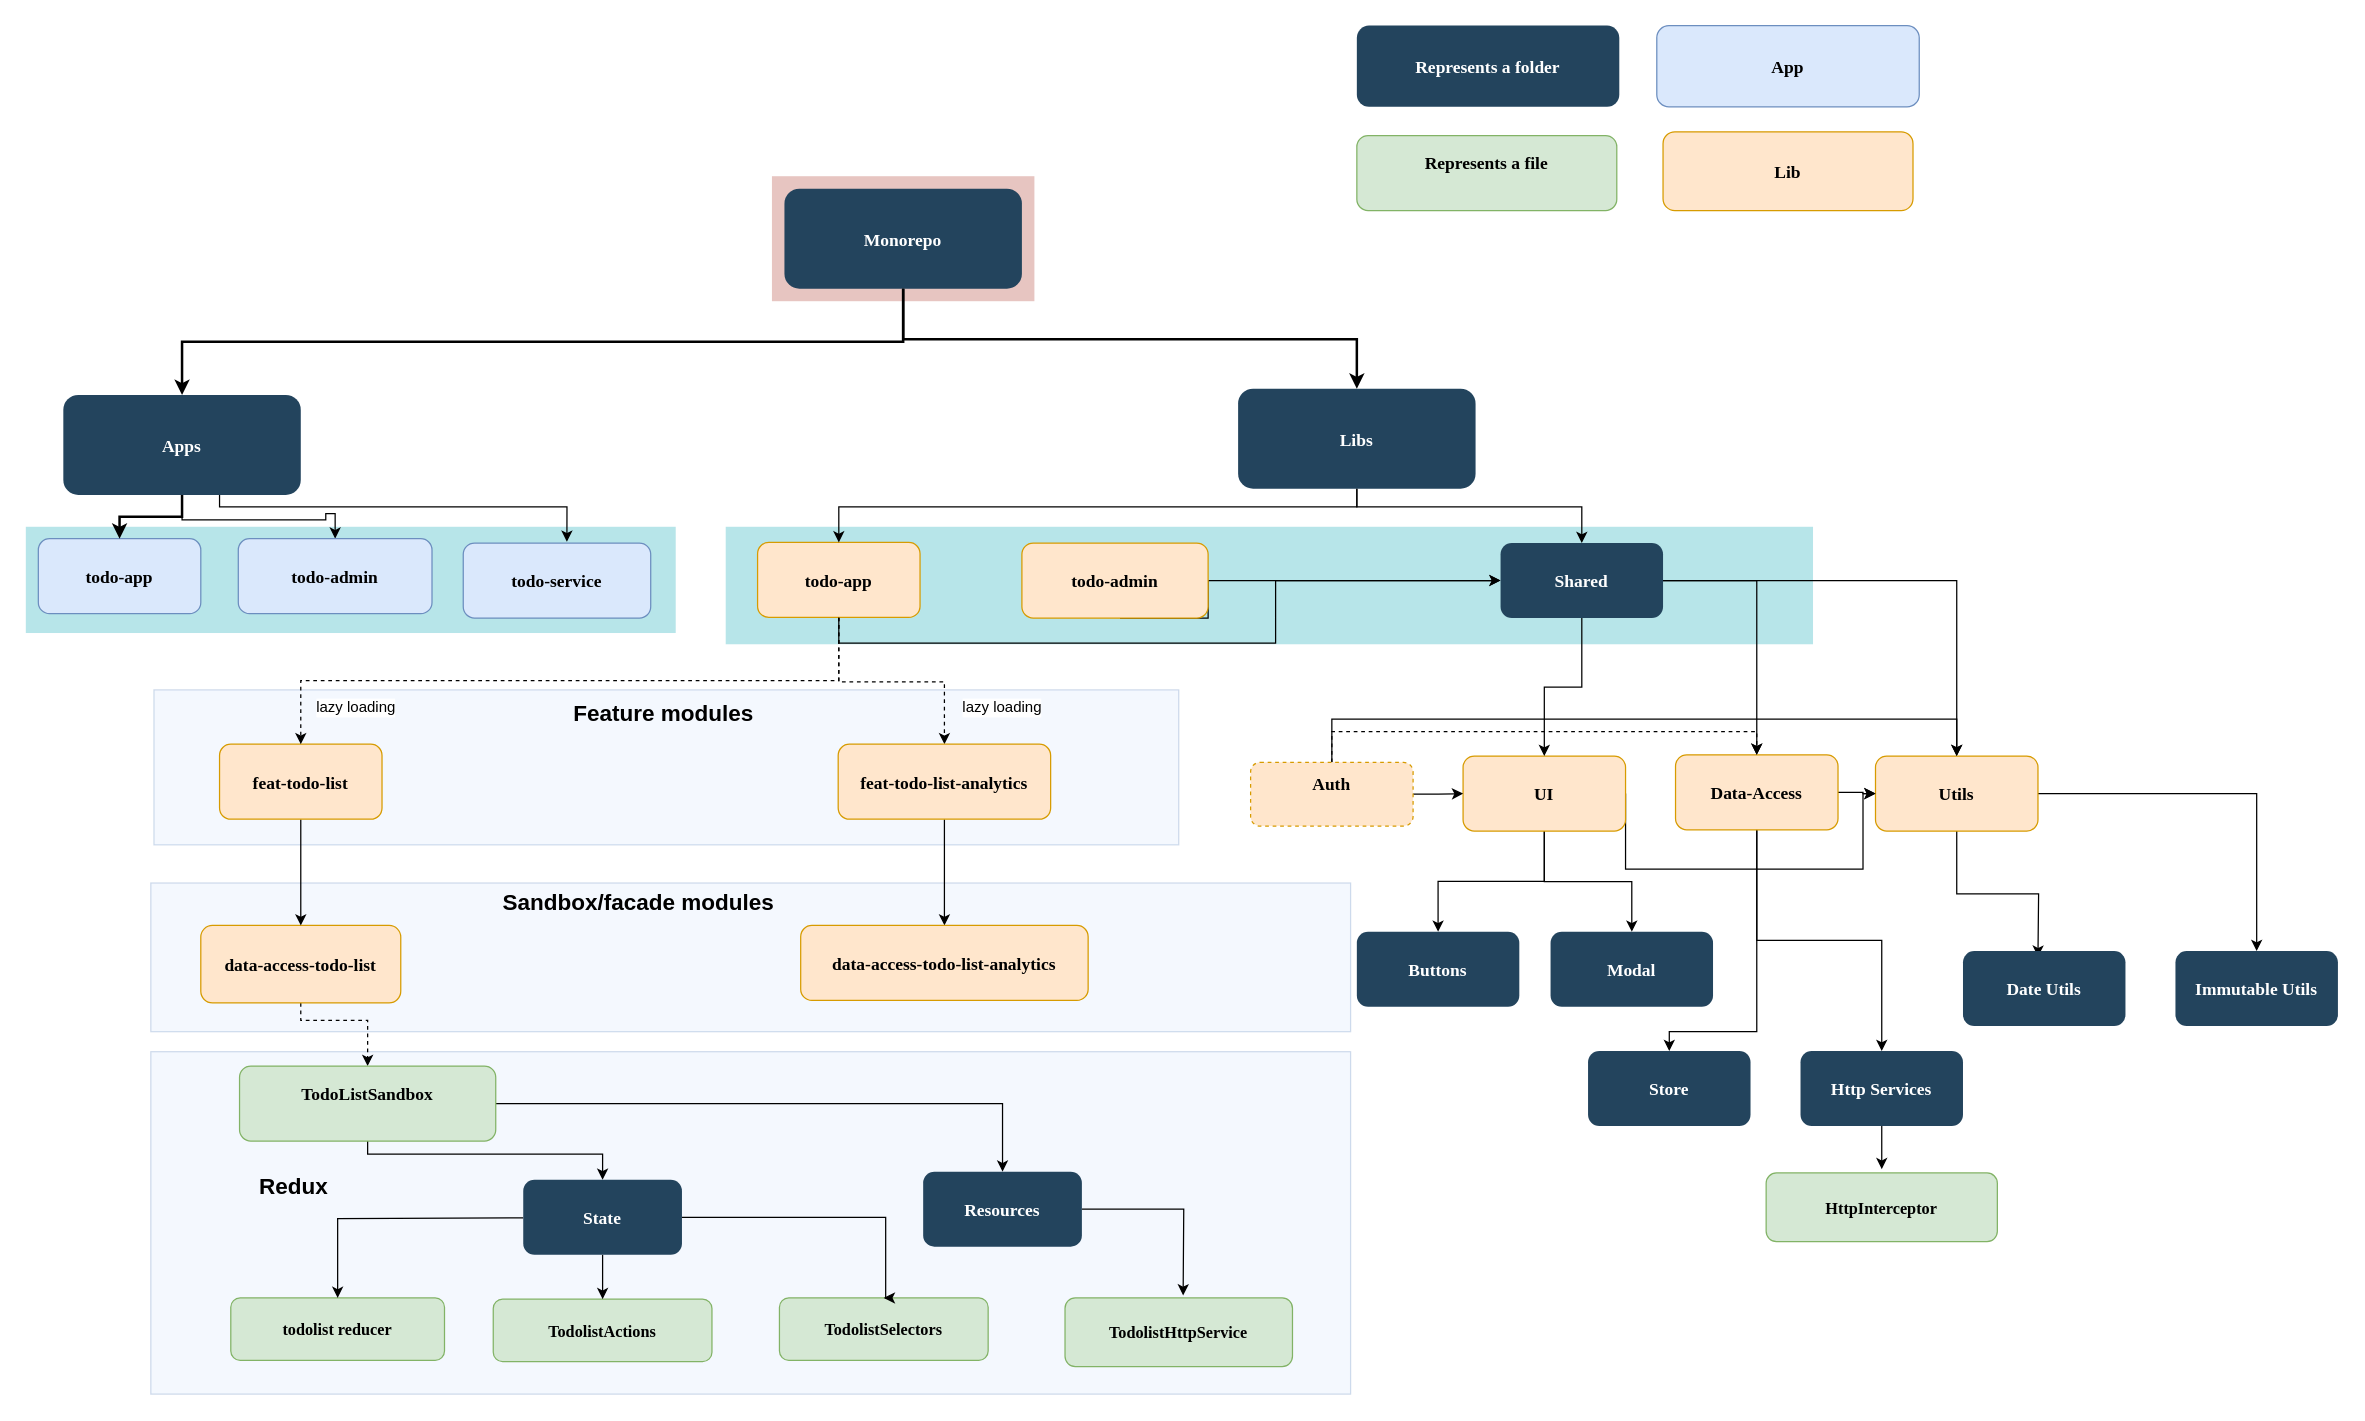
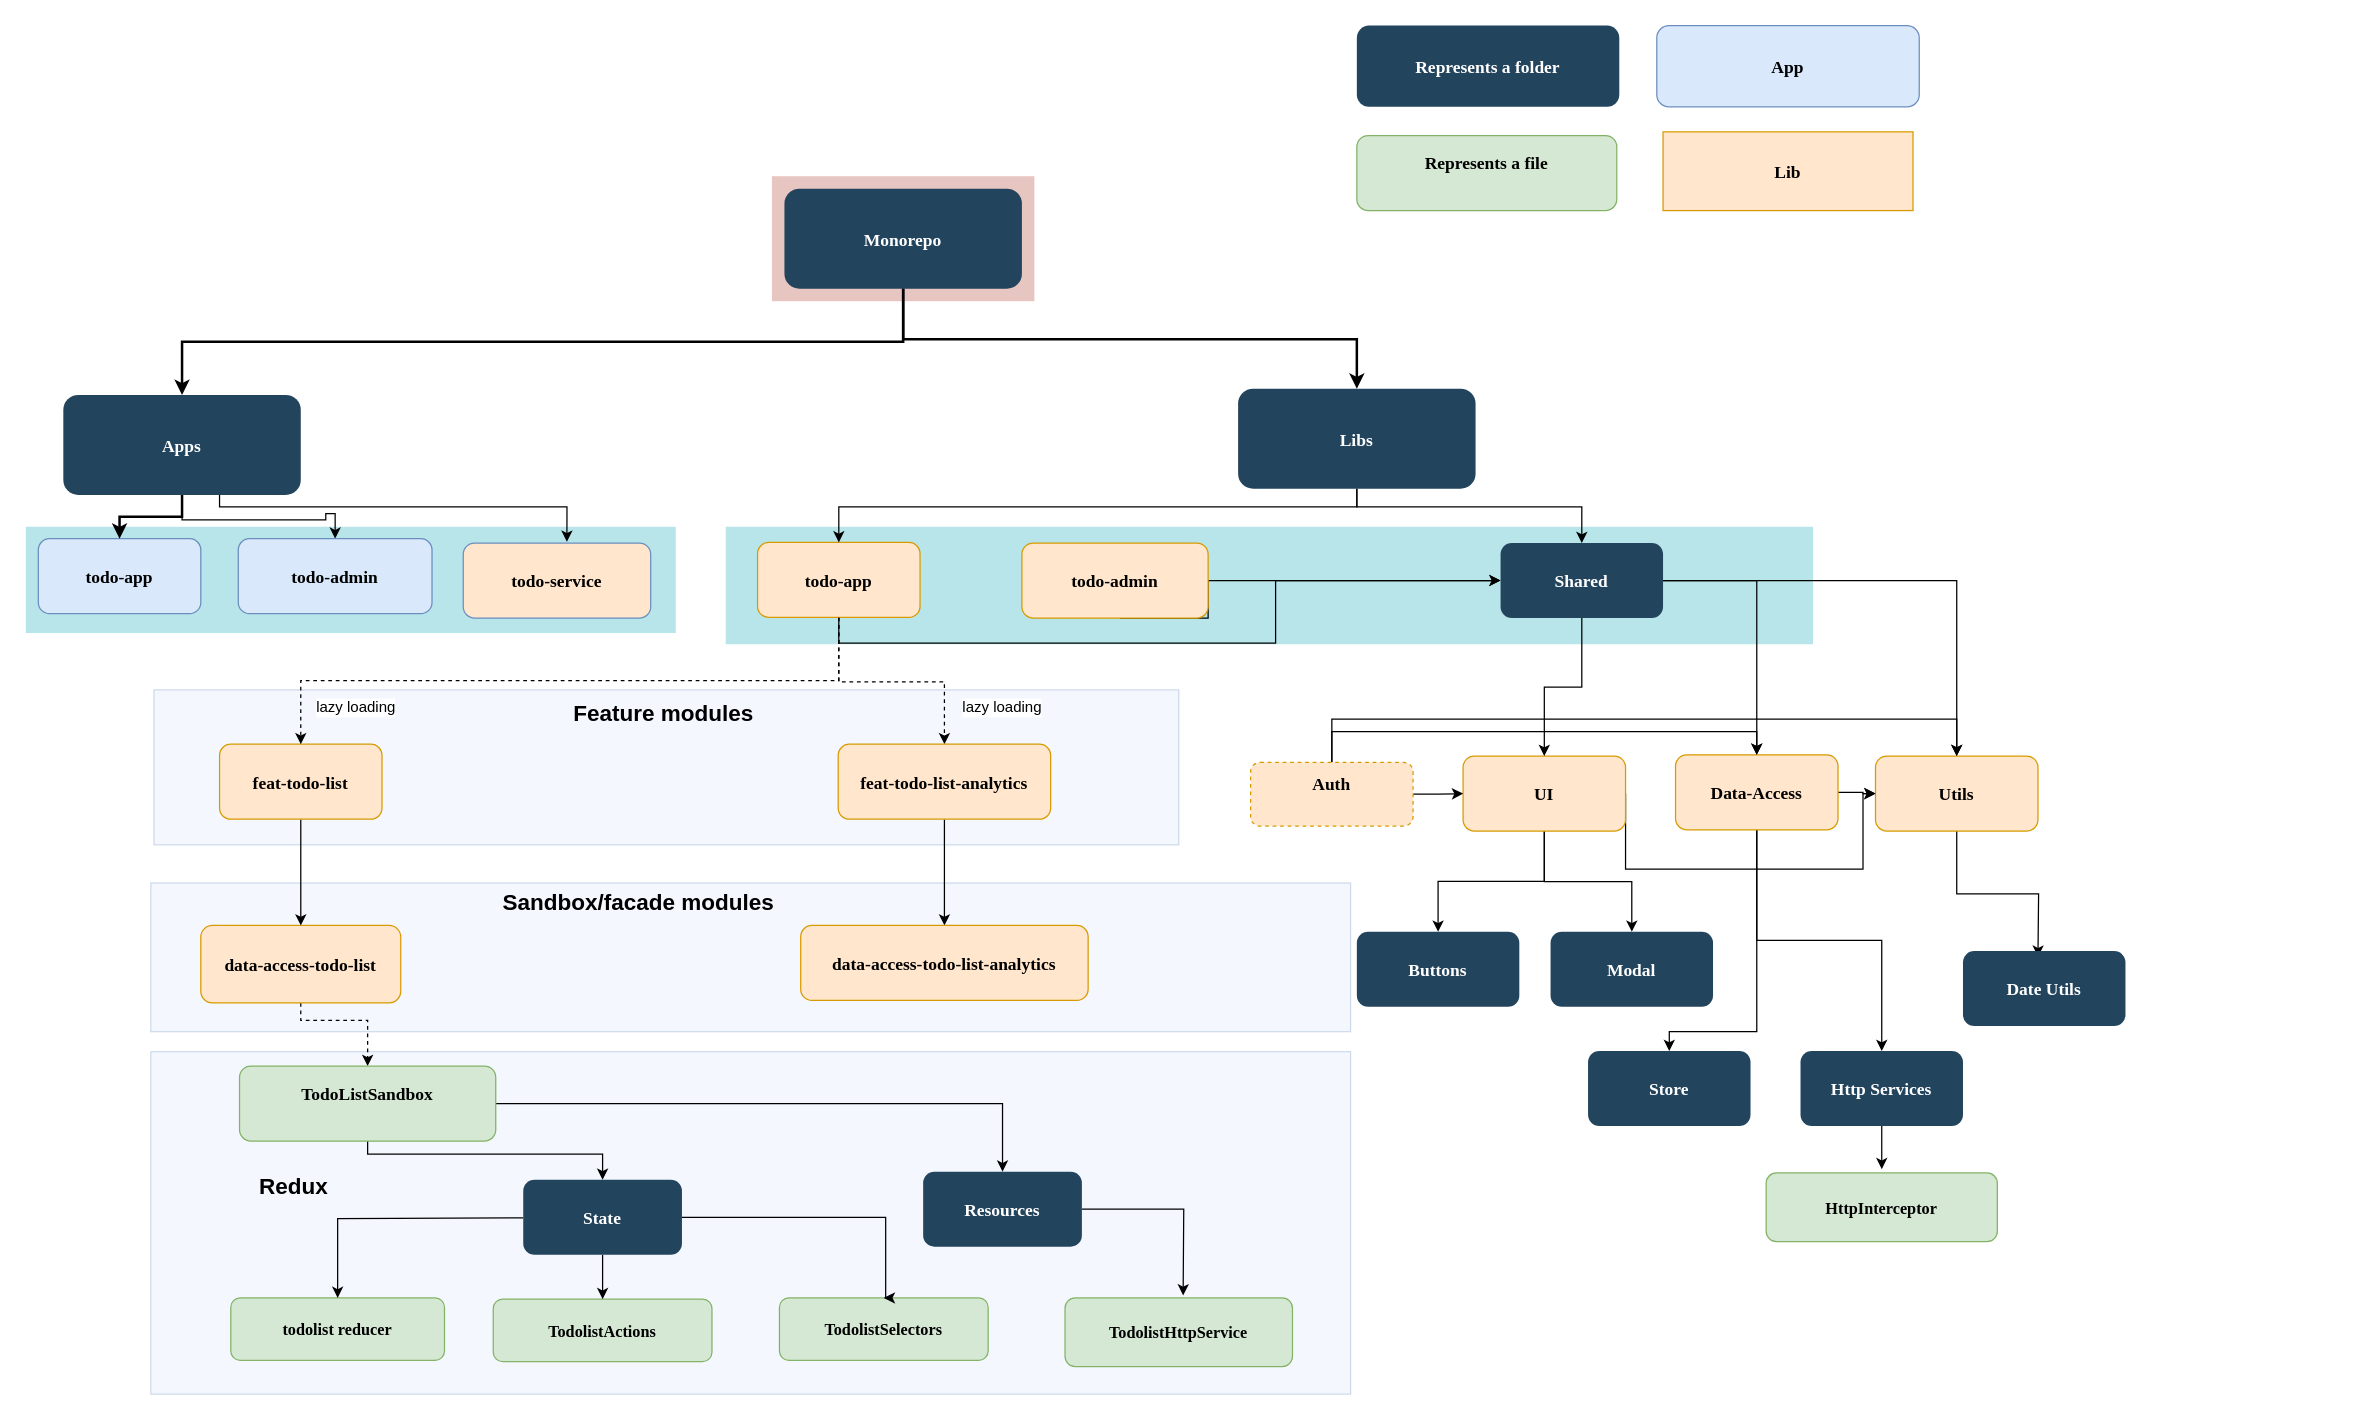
(1788, 171) -> (1788, 171)
(557, 581) -> (557, 581)
(1542, 732) -> (1542, 732)
(2222, 794) -> none
(2257, 989) -> none
